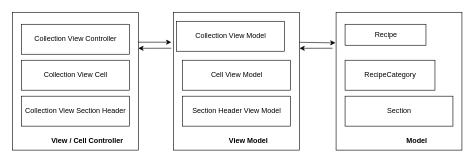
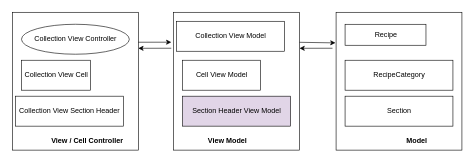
(75, 39) -> (75, 39)
(75, 75) -> (56, 75)
(237, 75) -> (222, 75)
(390, 75) -> (399, 75)
(75, 111) -> (69, 111)
(237, 111) -> (237, 111)
(249, 140) -> (228, 140)
